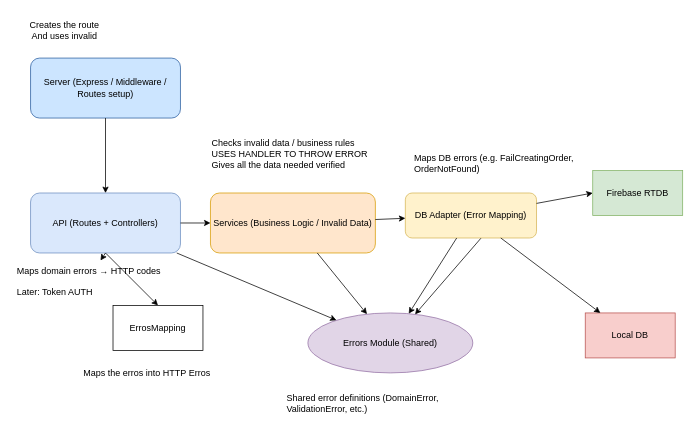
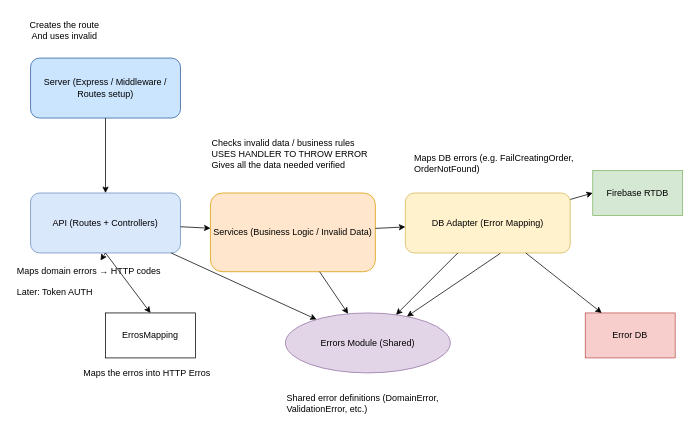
(471, 216) -> (488, 223)
(293, 223) -> (293, 233)
(158, 328) -> (150, 336)
(630, 336) -> (630, 336)
(390, 343) -> (368, 343)
